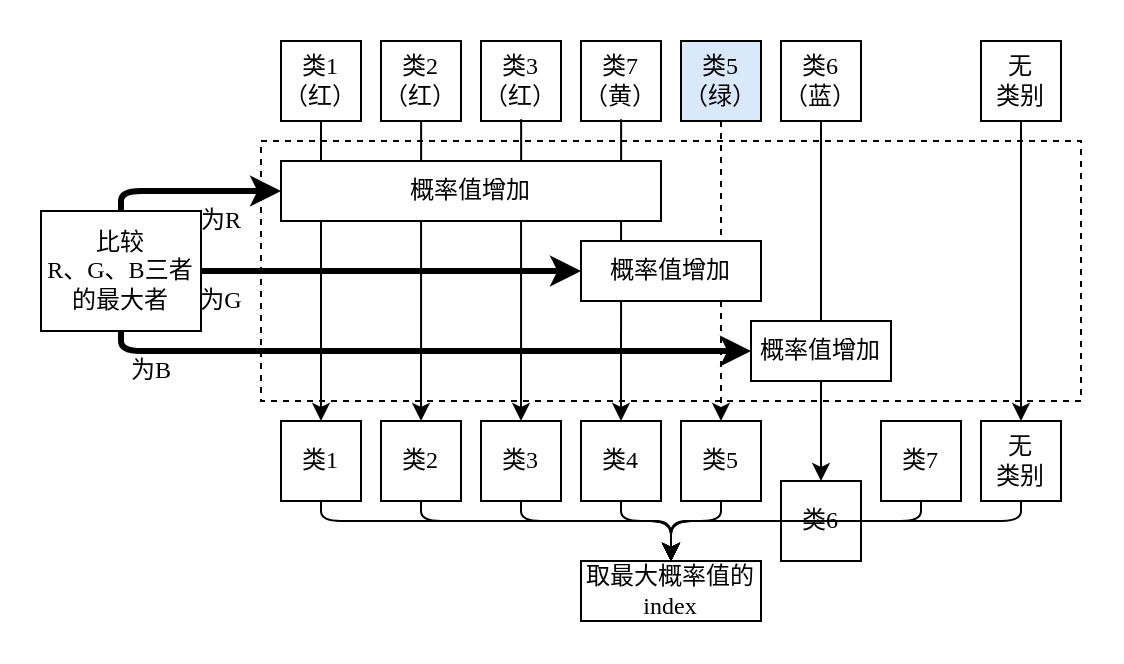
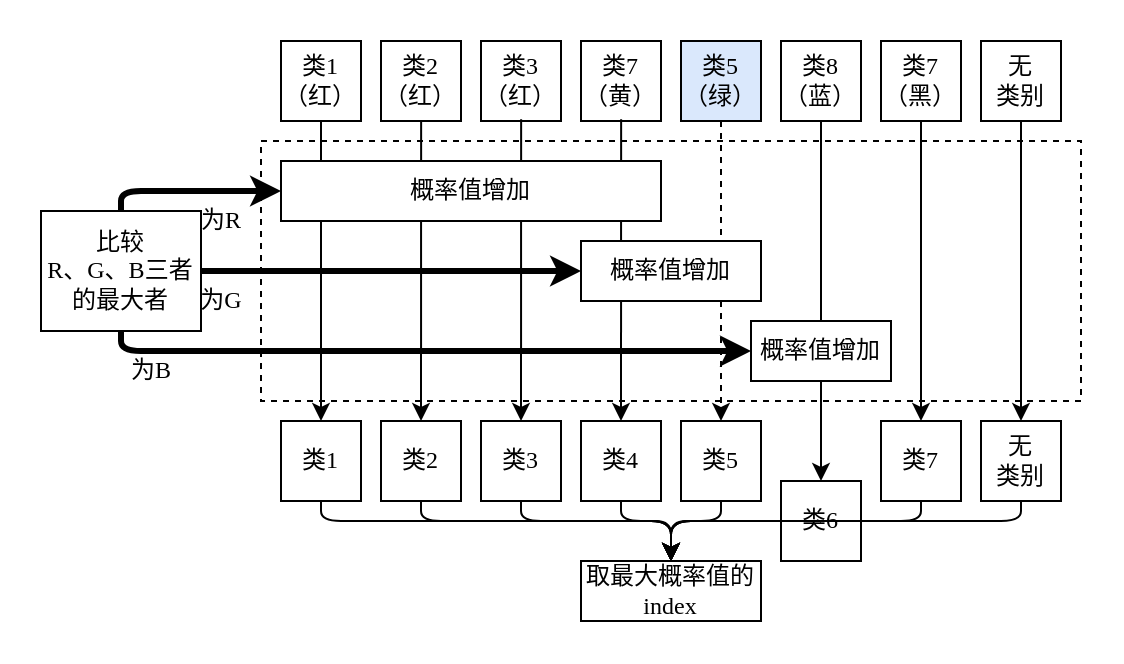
(821, 81) -> (821, 81)
none -> (921, 81)
none -> (921, 264)
